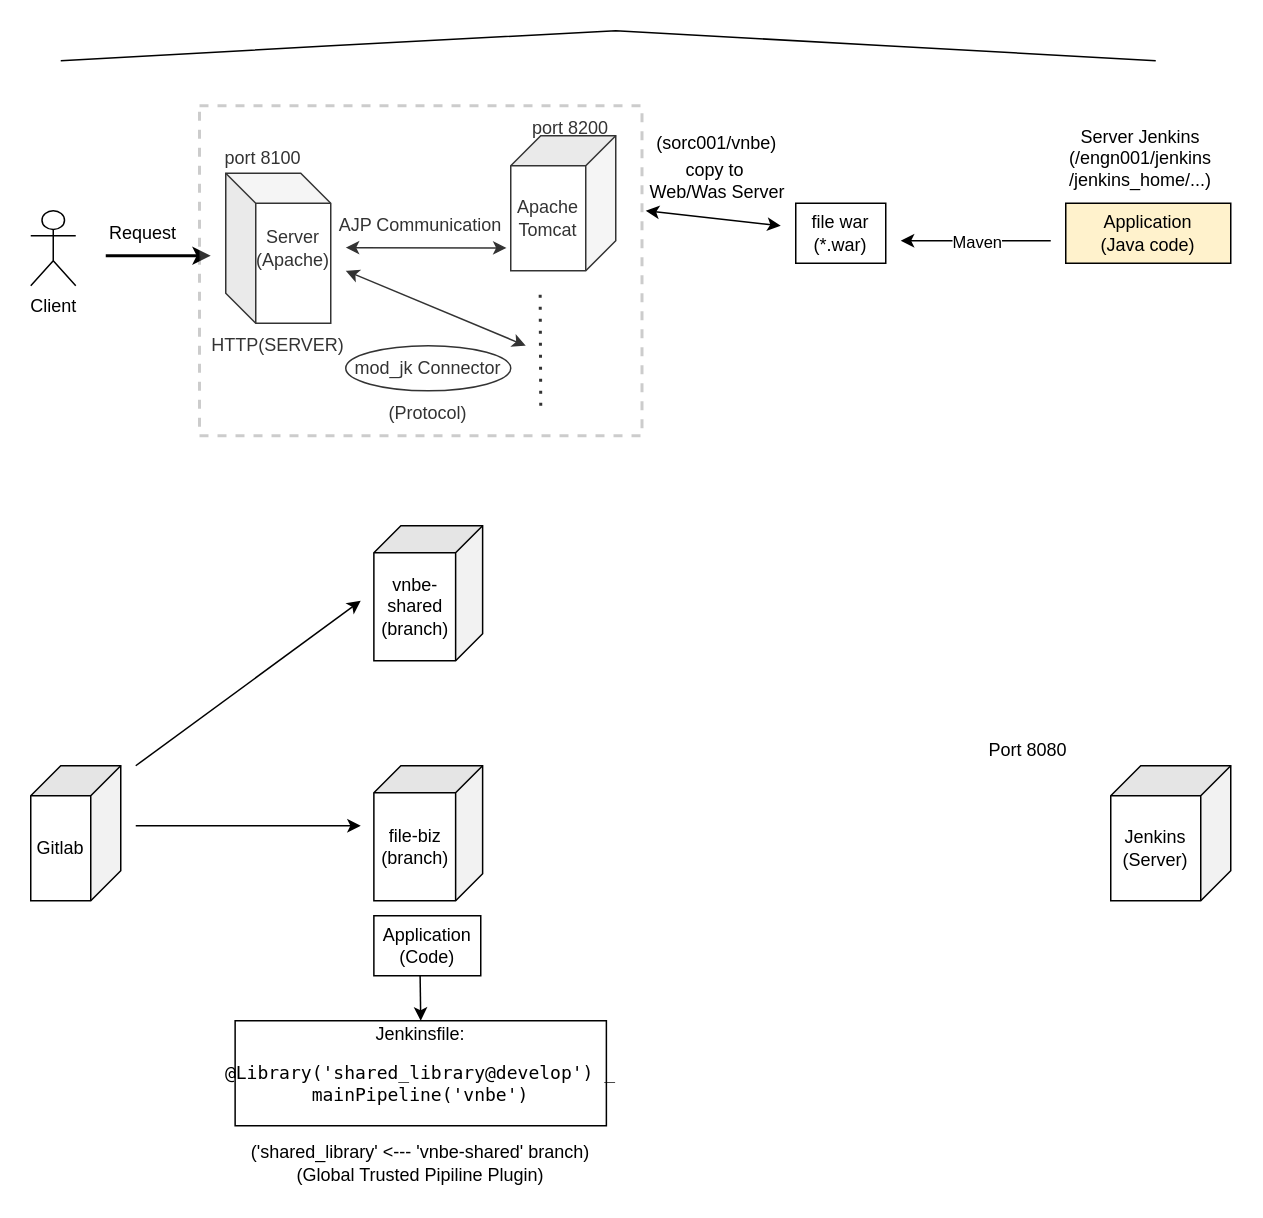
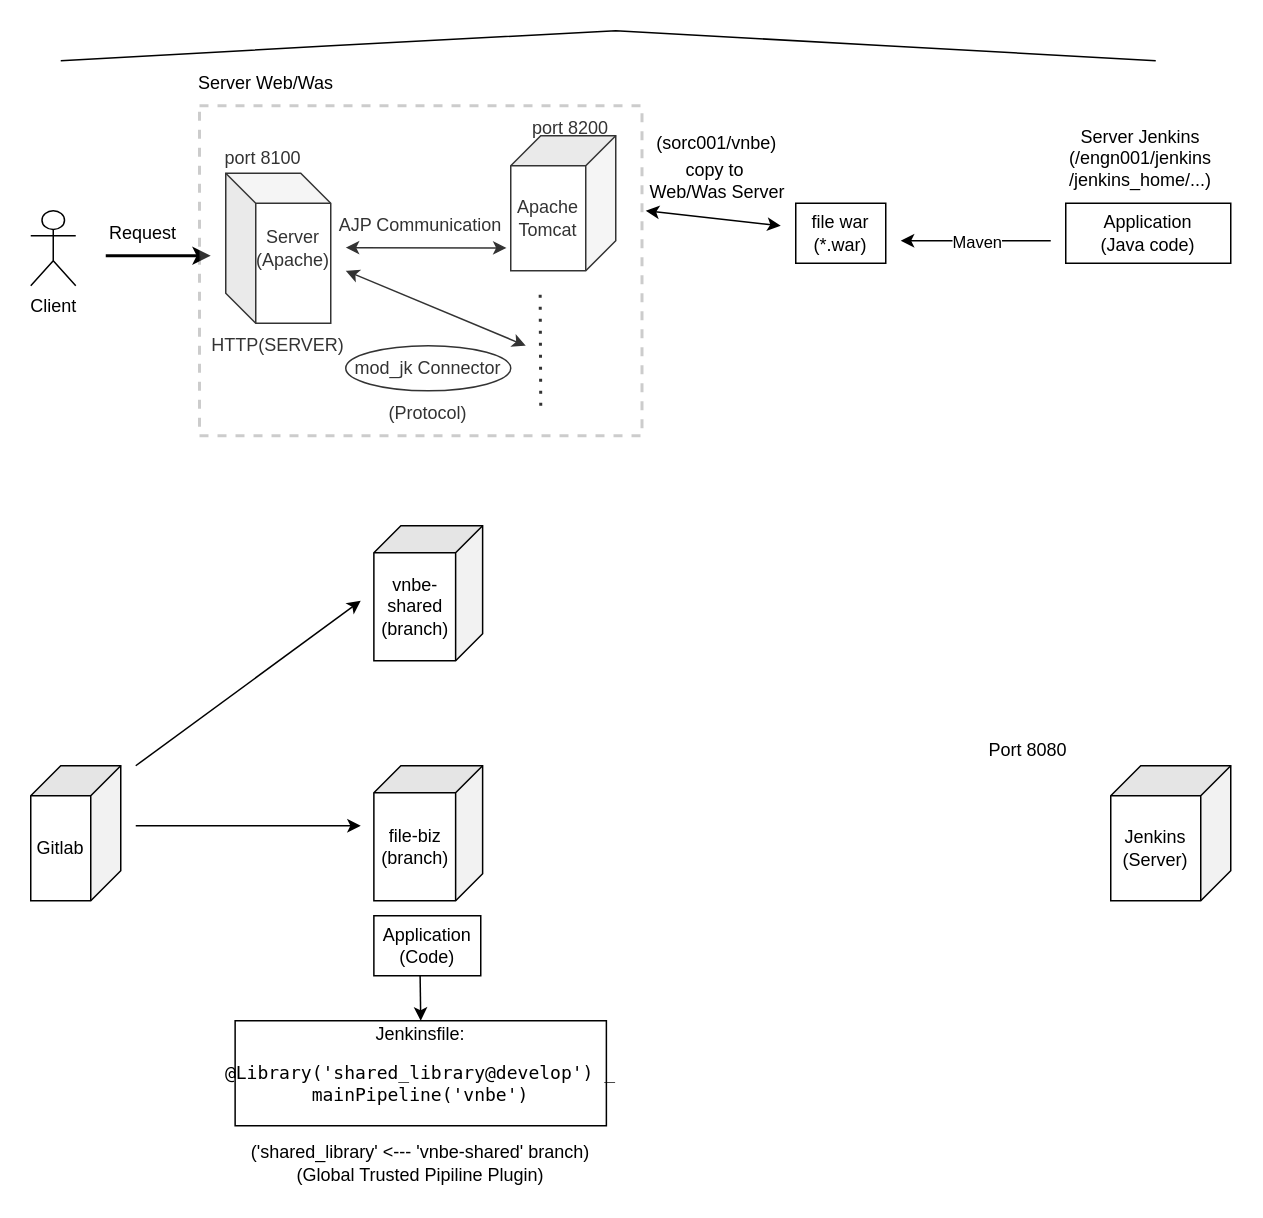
none -> (265, 83)
(1148, 233) -> (1148, 233)
